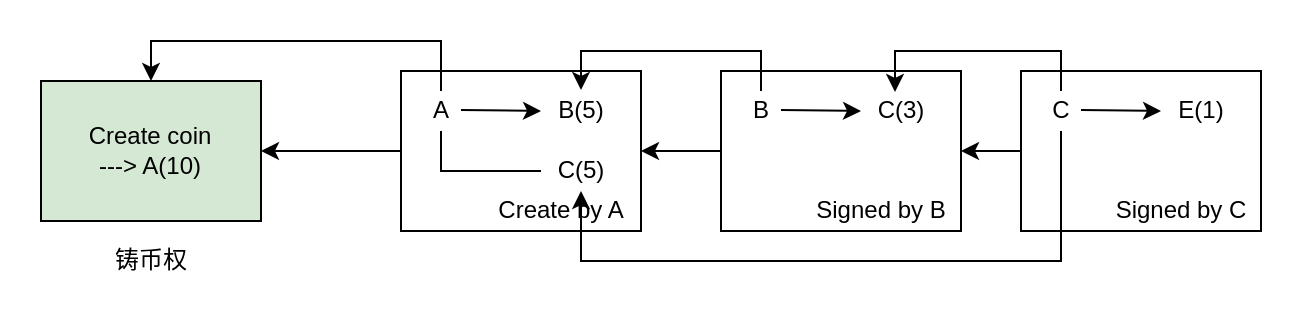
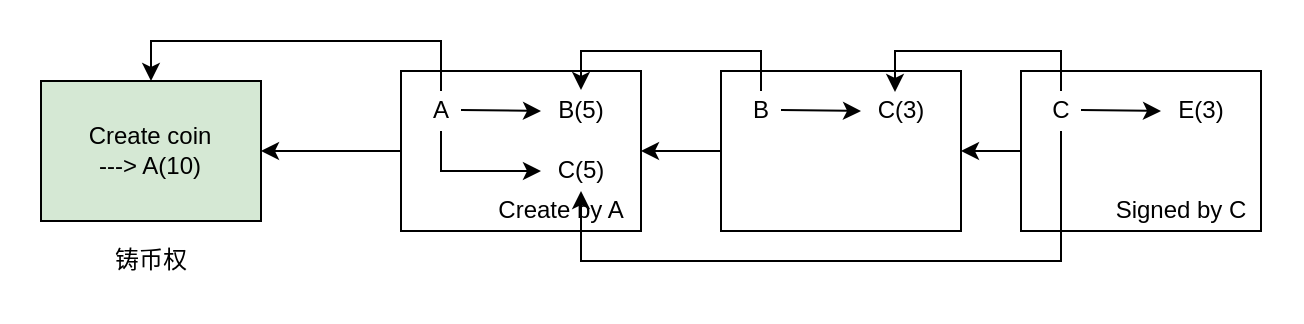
(1202, 111) -> (1202, 111)
(532, 171) -> (526, 171)
(881, 211) -> none
